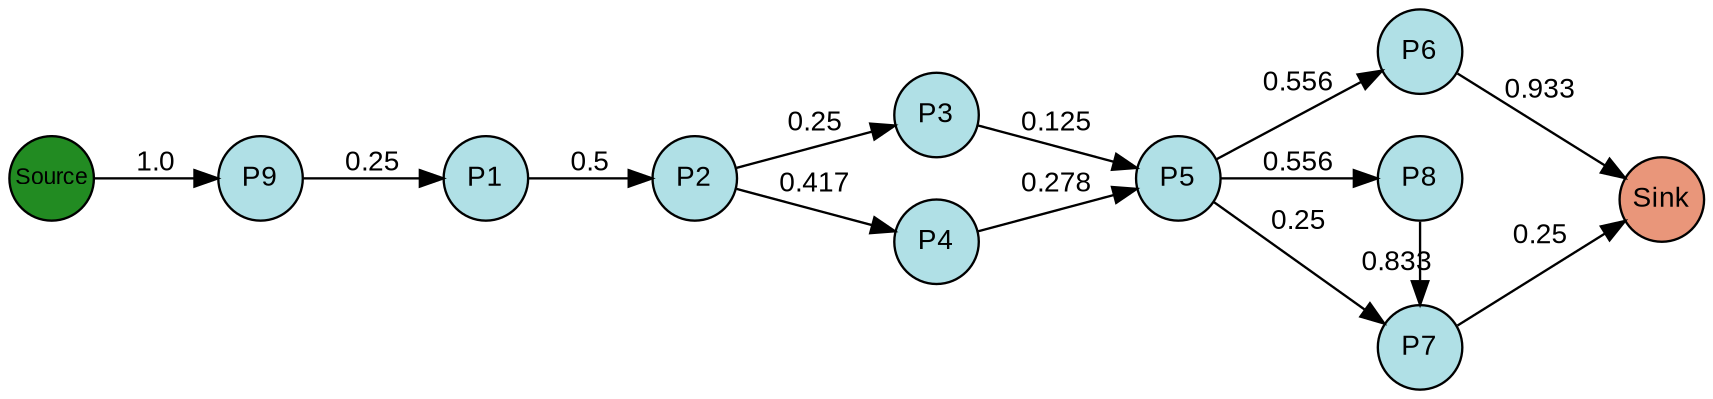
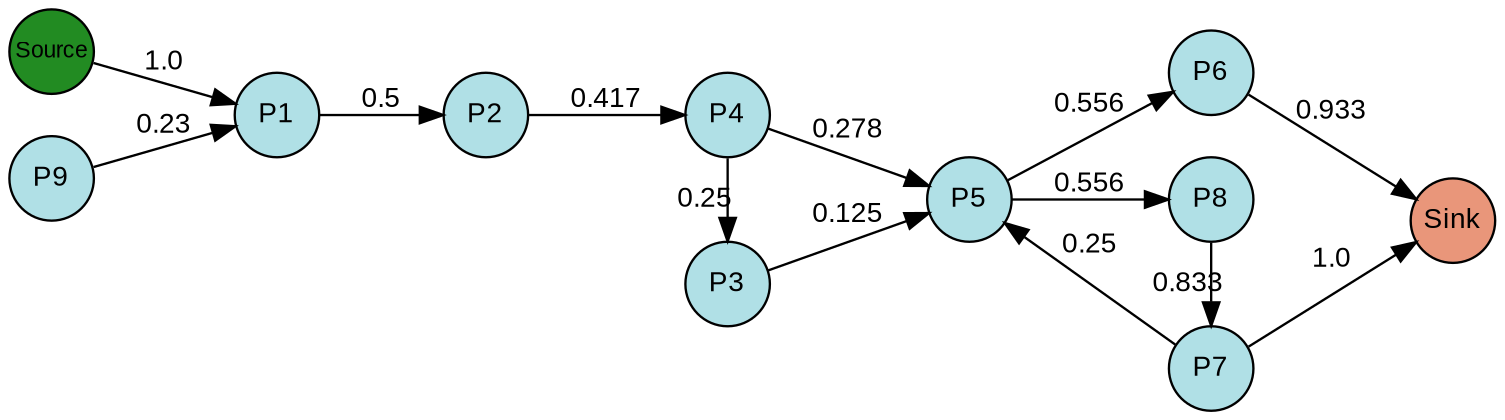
(804, 150) -> (728, 188)
(373, 163) -> (164, 126)
(144, 178) -> (153, 80)
(1541, 236) -> (1332, 259)
(1289, 256) -> (1100, 291)
